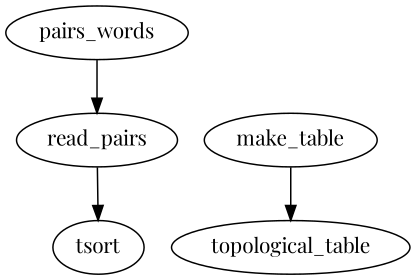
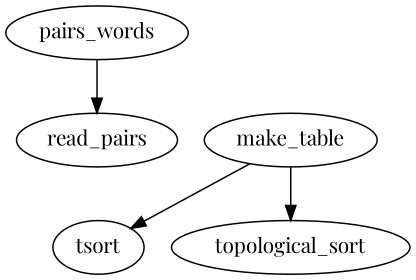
(98, 186) -> (197, 193)
(291, 247) -> (291, 247)
